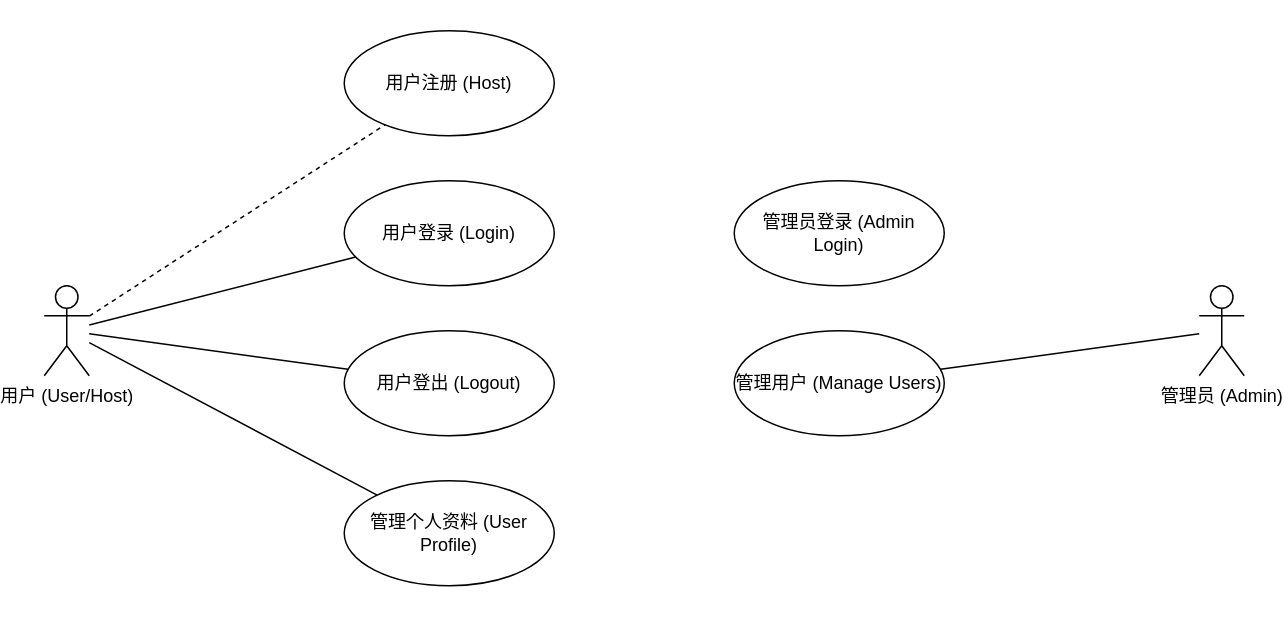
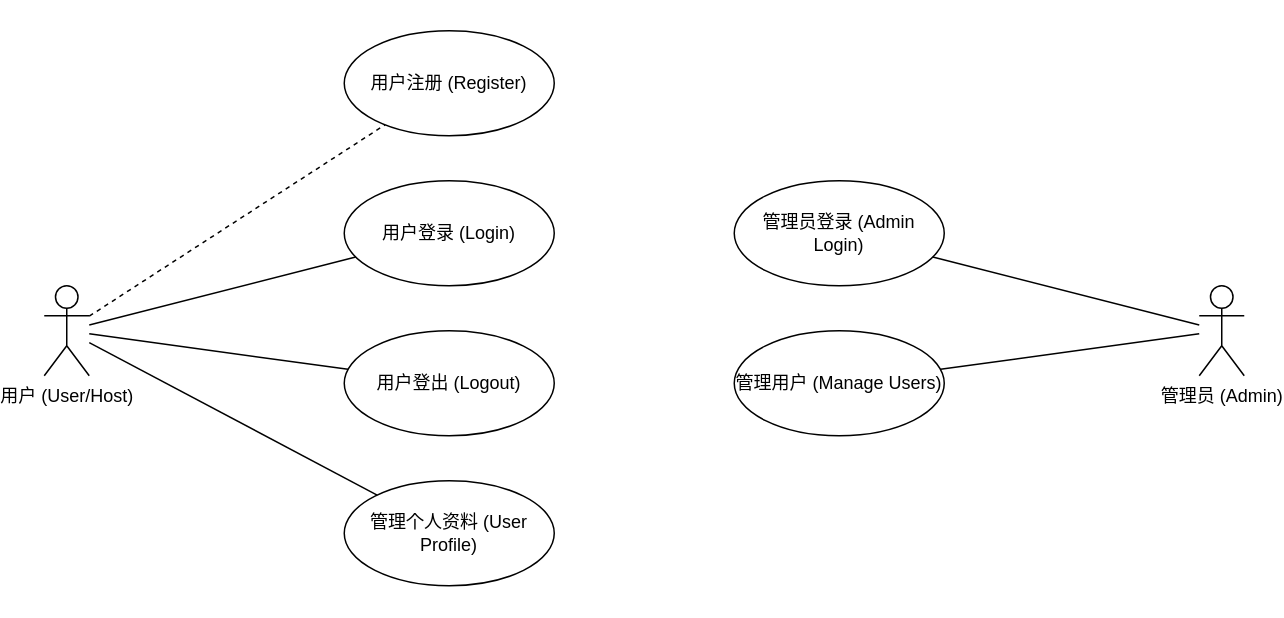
(449, 83) -> (449, 83)
none -> (1066, 291)
